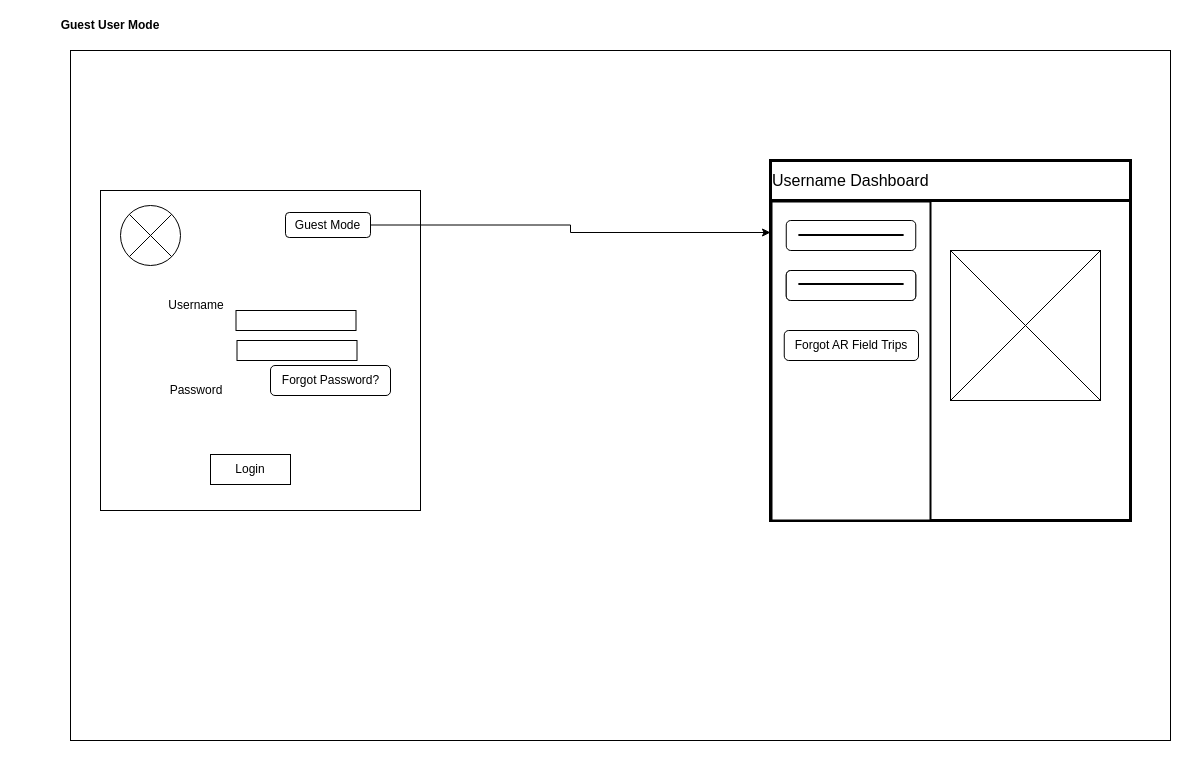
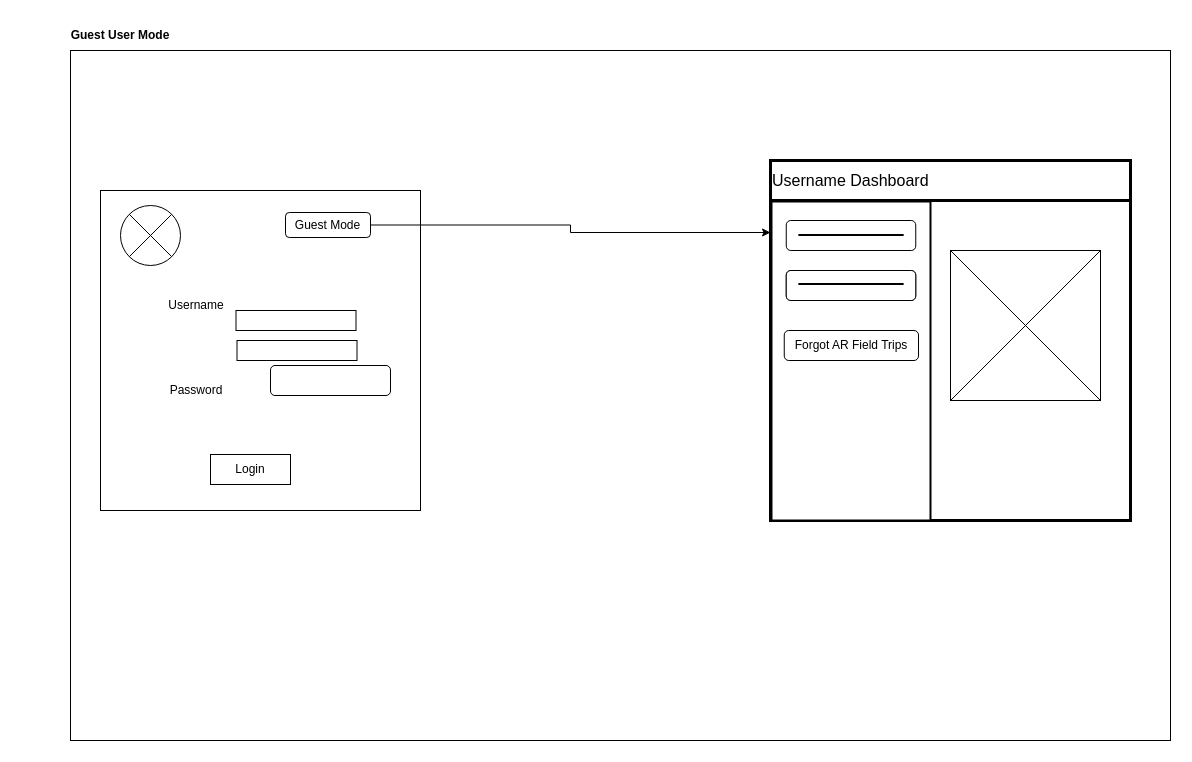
(111, 26) -> (121, 36)
(331, 381) -> none
